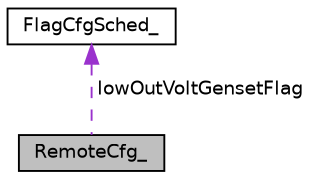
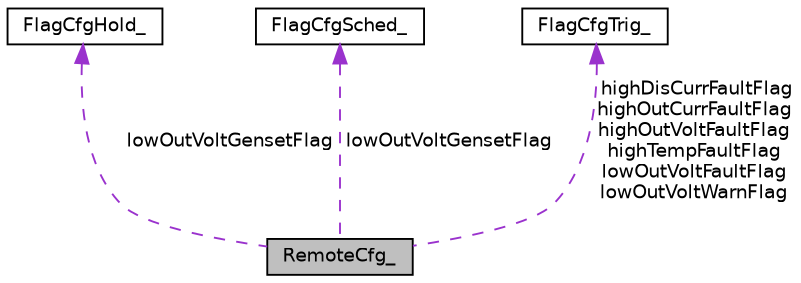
none -> (85, 26)
none -> (595, 26)
